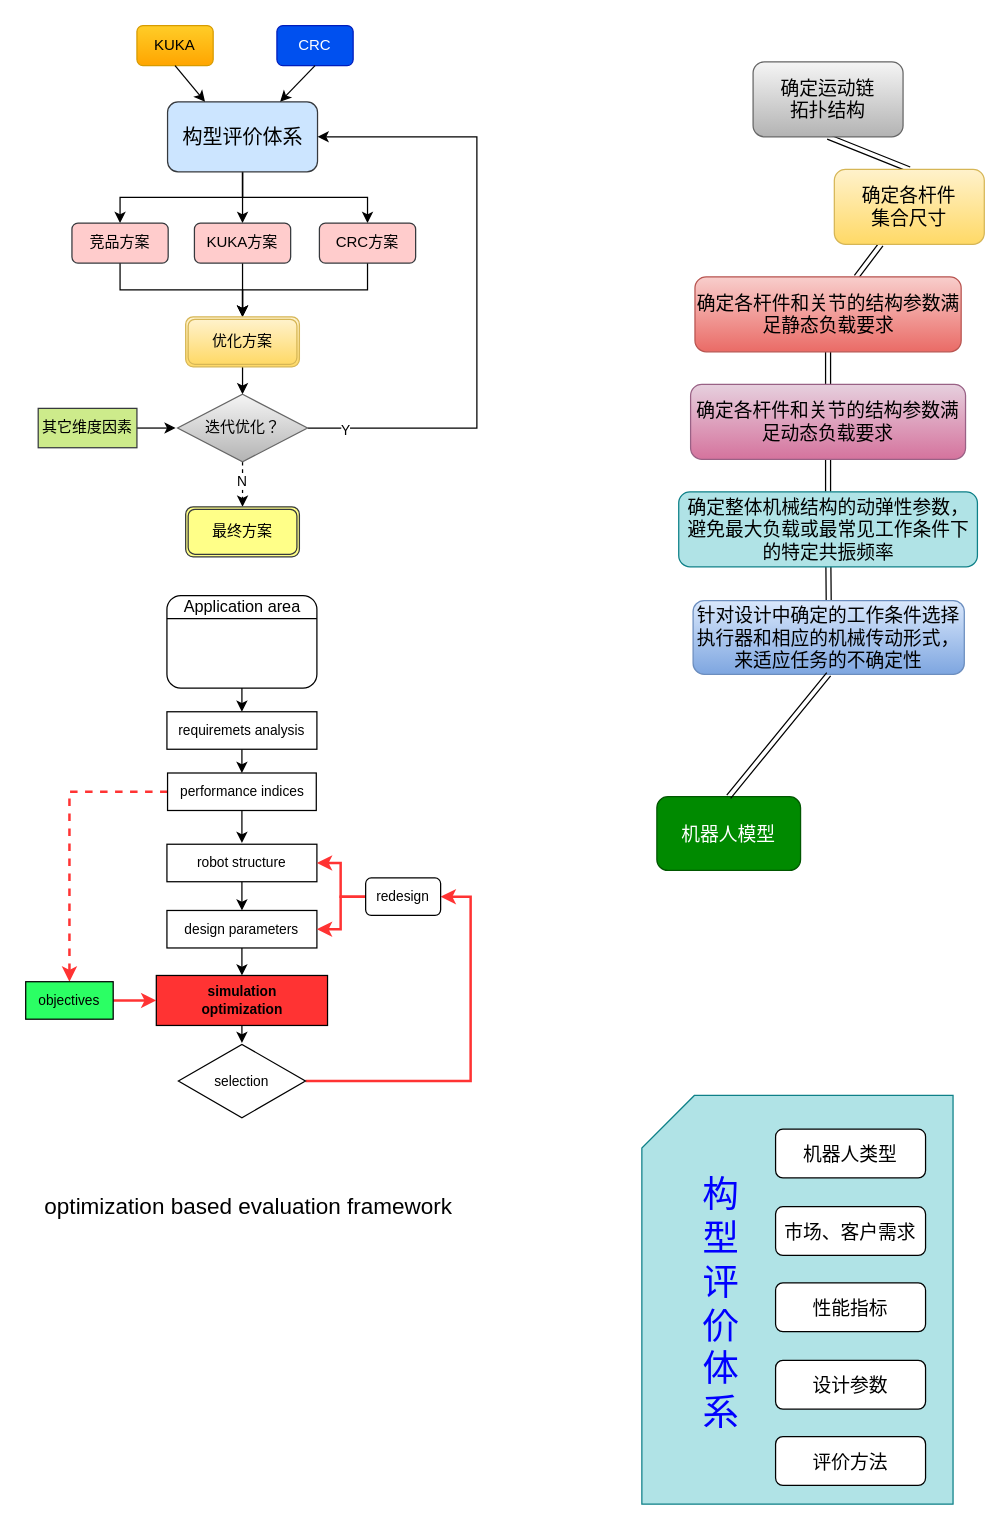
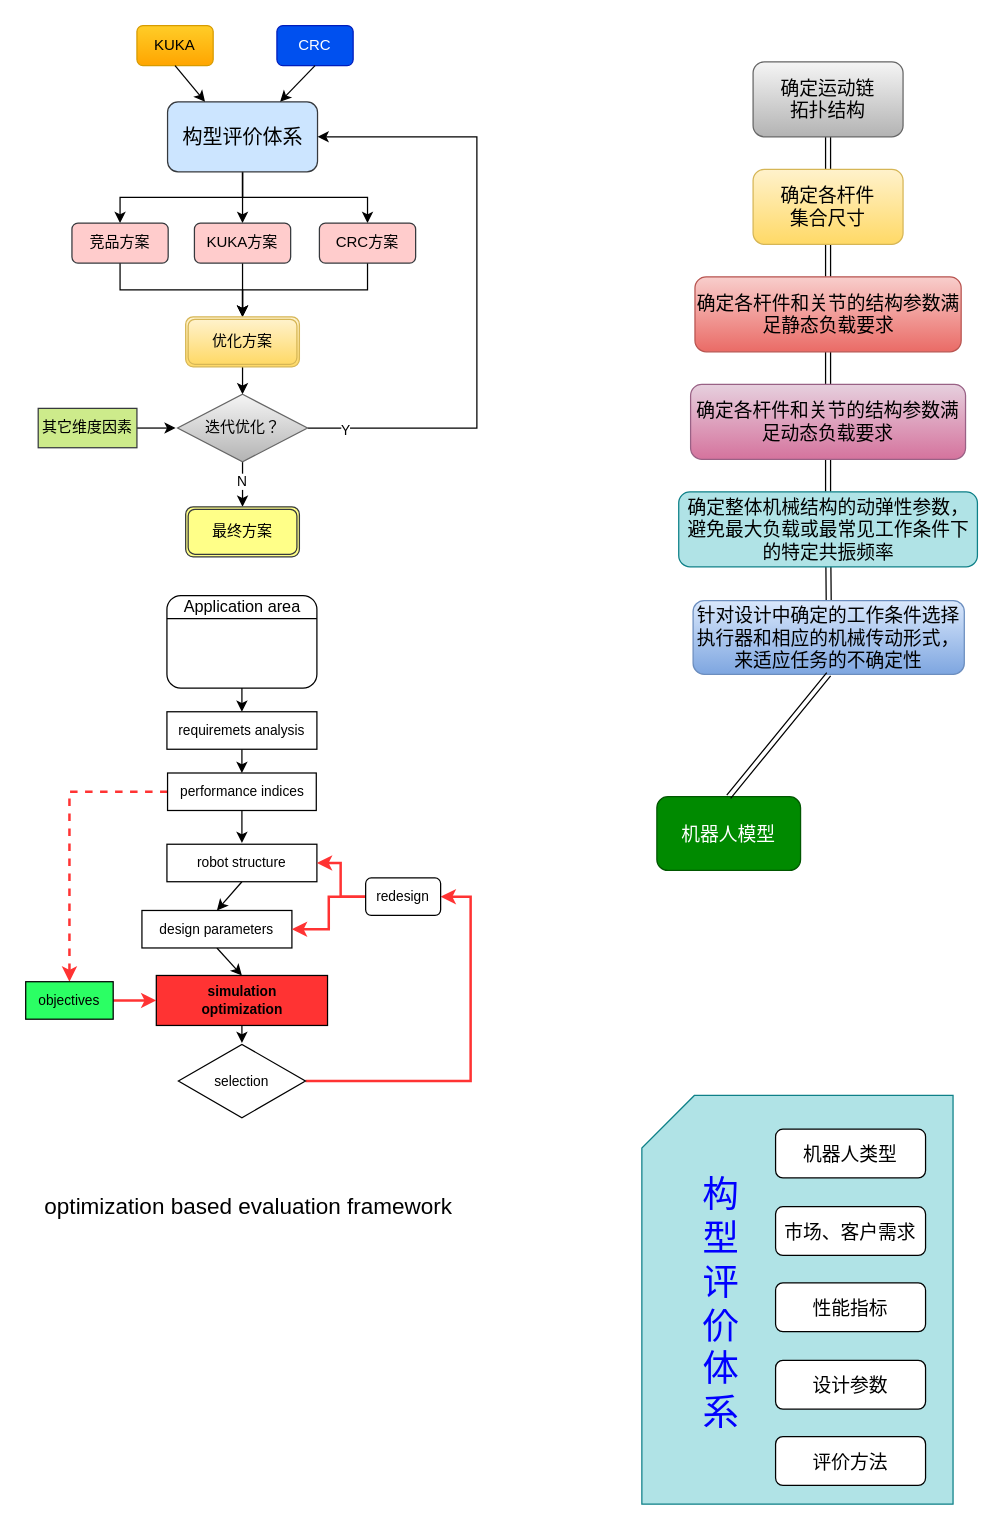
(909, 207) -> (828, 207)
(243, 469) -> (243, 469)
(242, 929) -> (217, 929)
